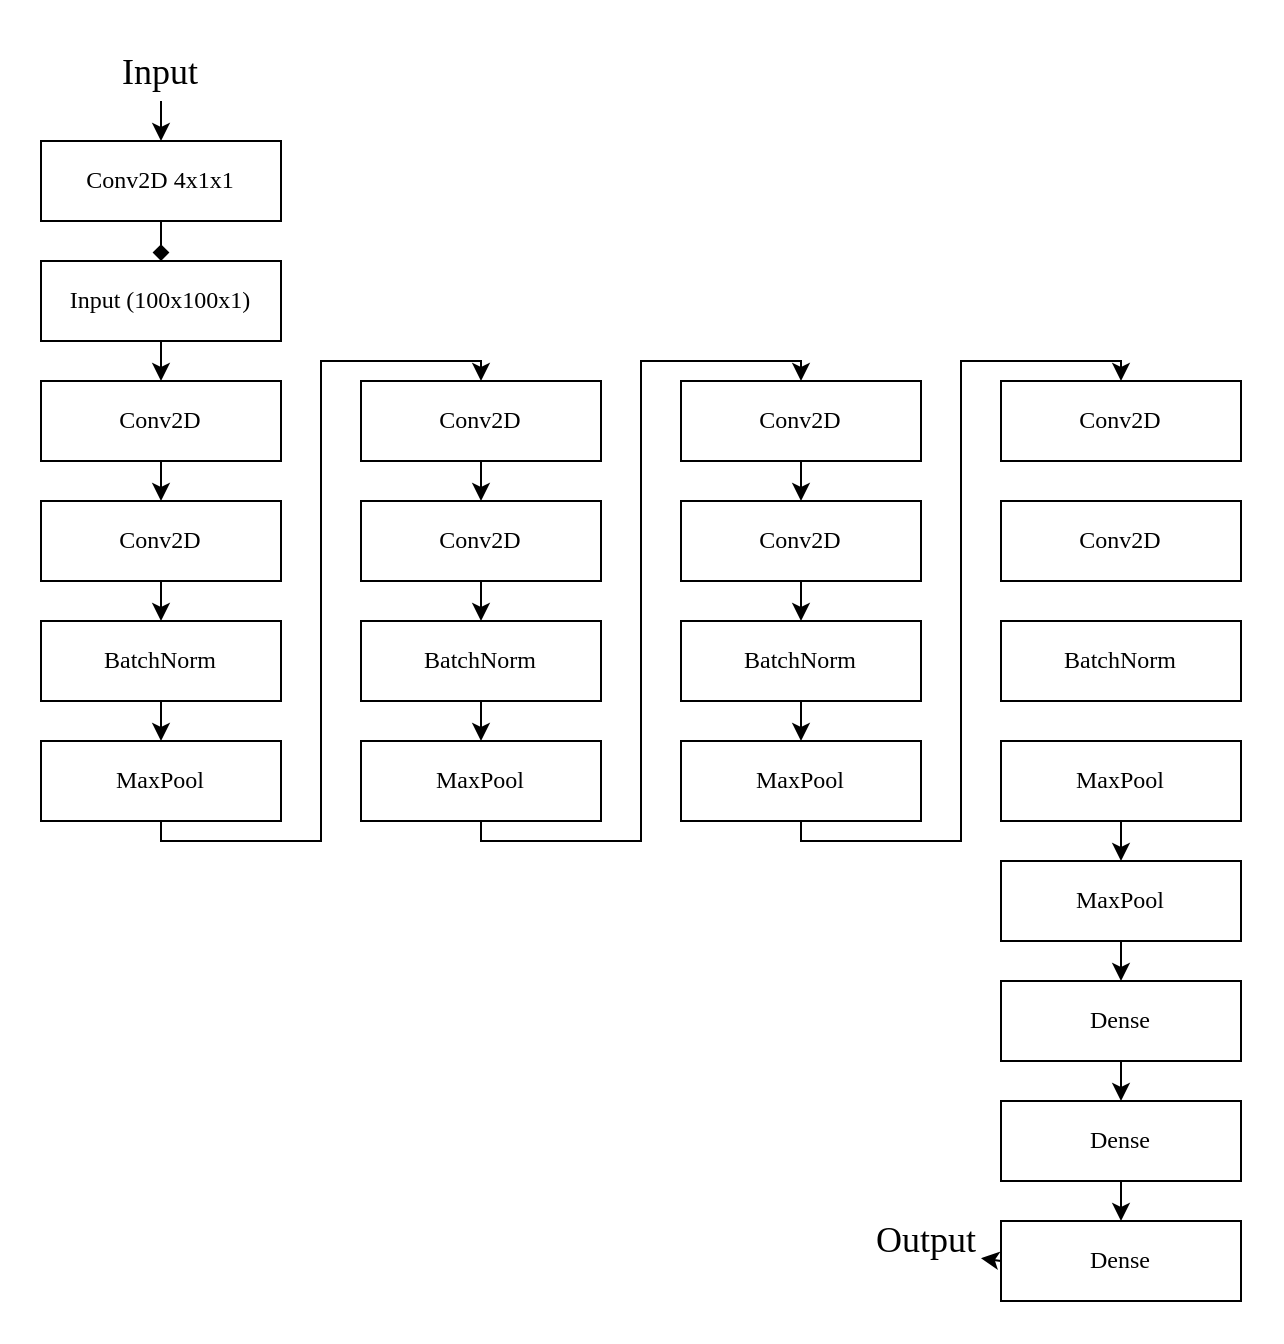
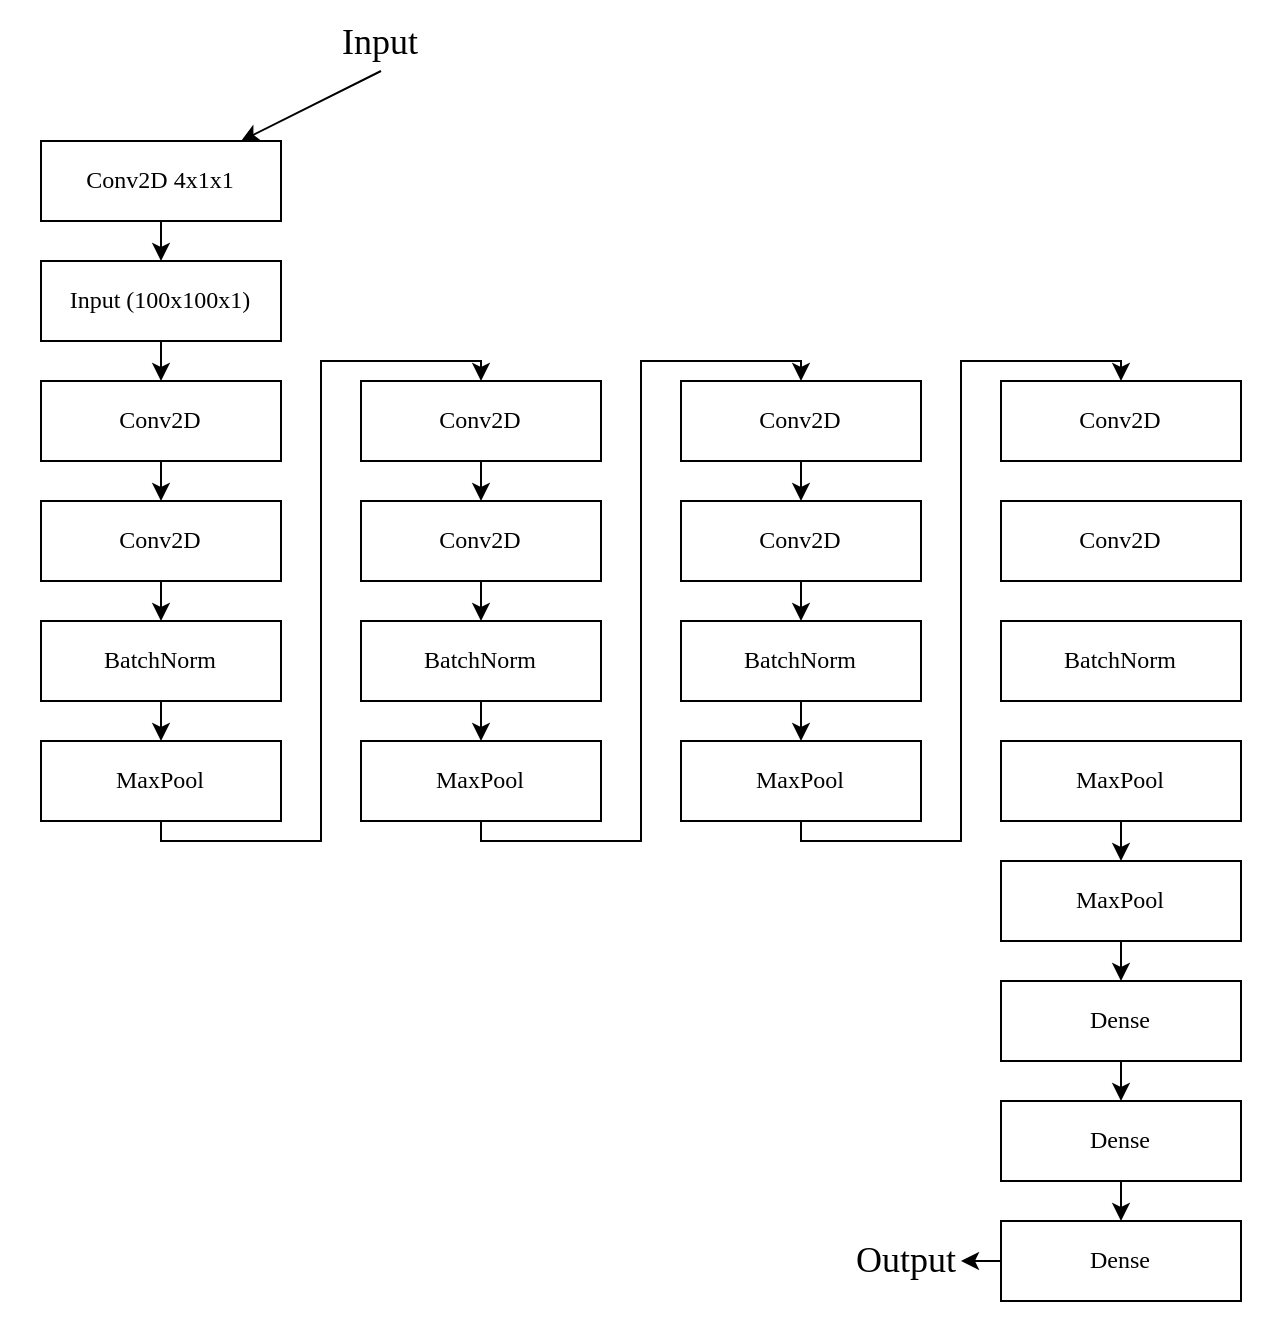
(161, 71) -> (381, 41)
(161, 245) -> (161, 246)
(861, 1241) -> (841, 1261)
